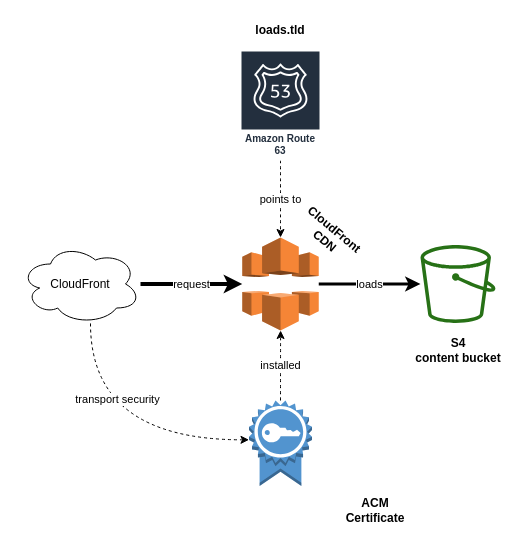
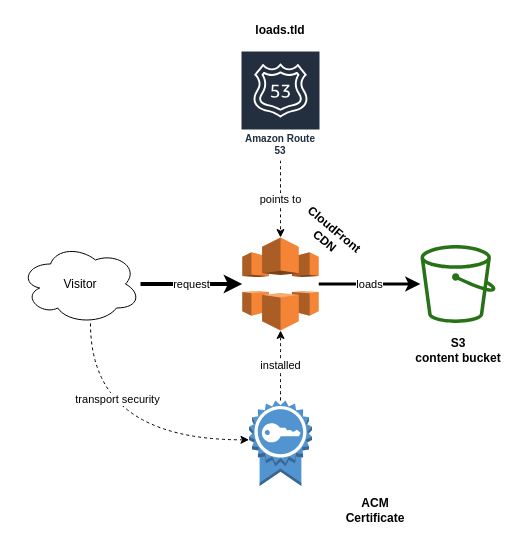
(281, 145) -> (281, 145)
(81, 285) -> (81, 285)
(459, 351) -> (459, 351)
